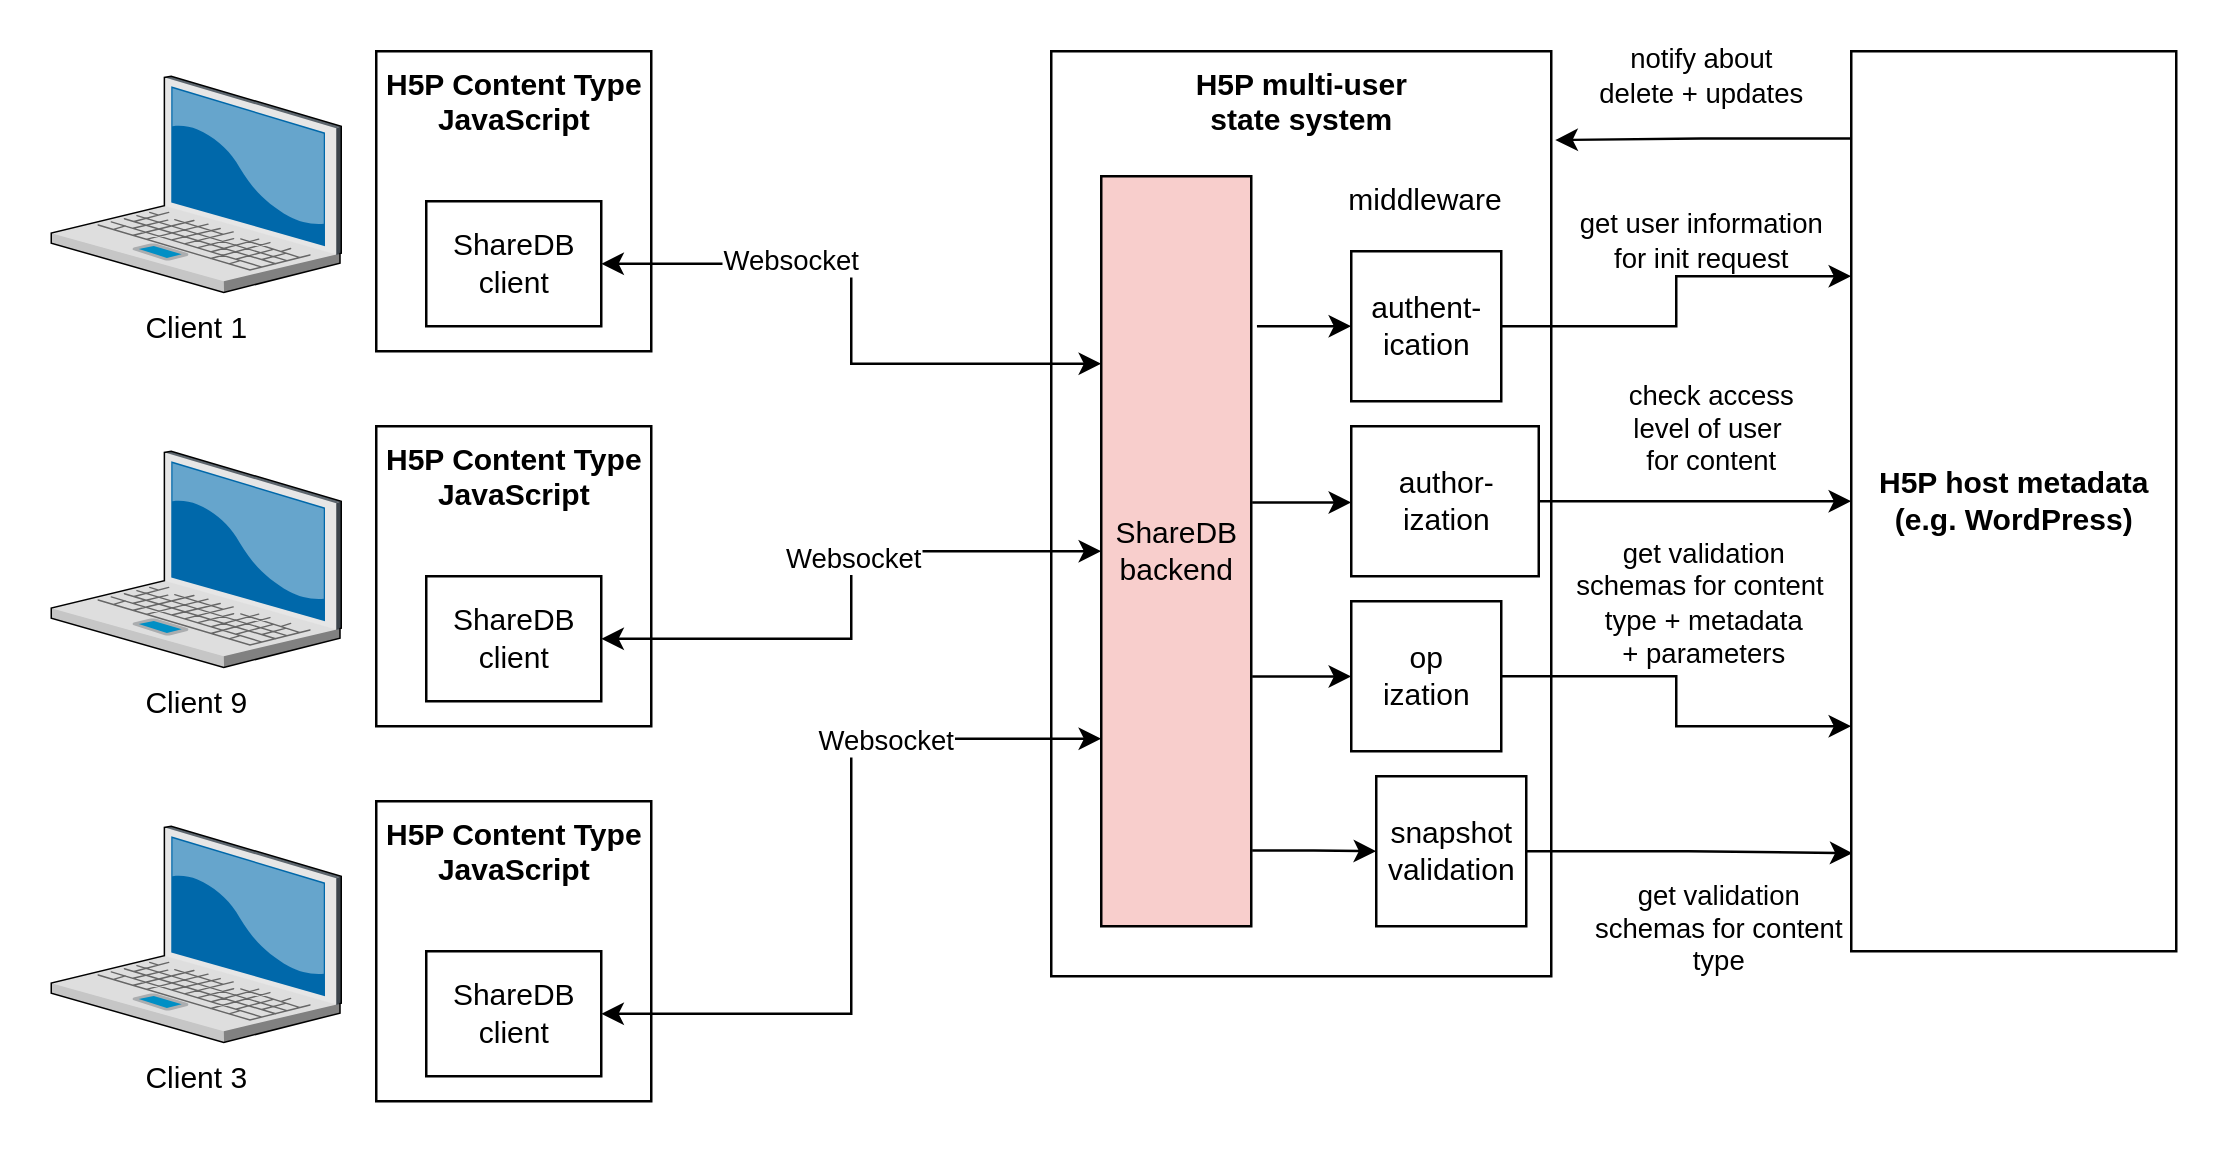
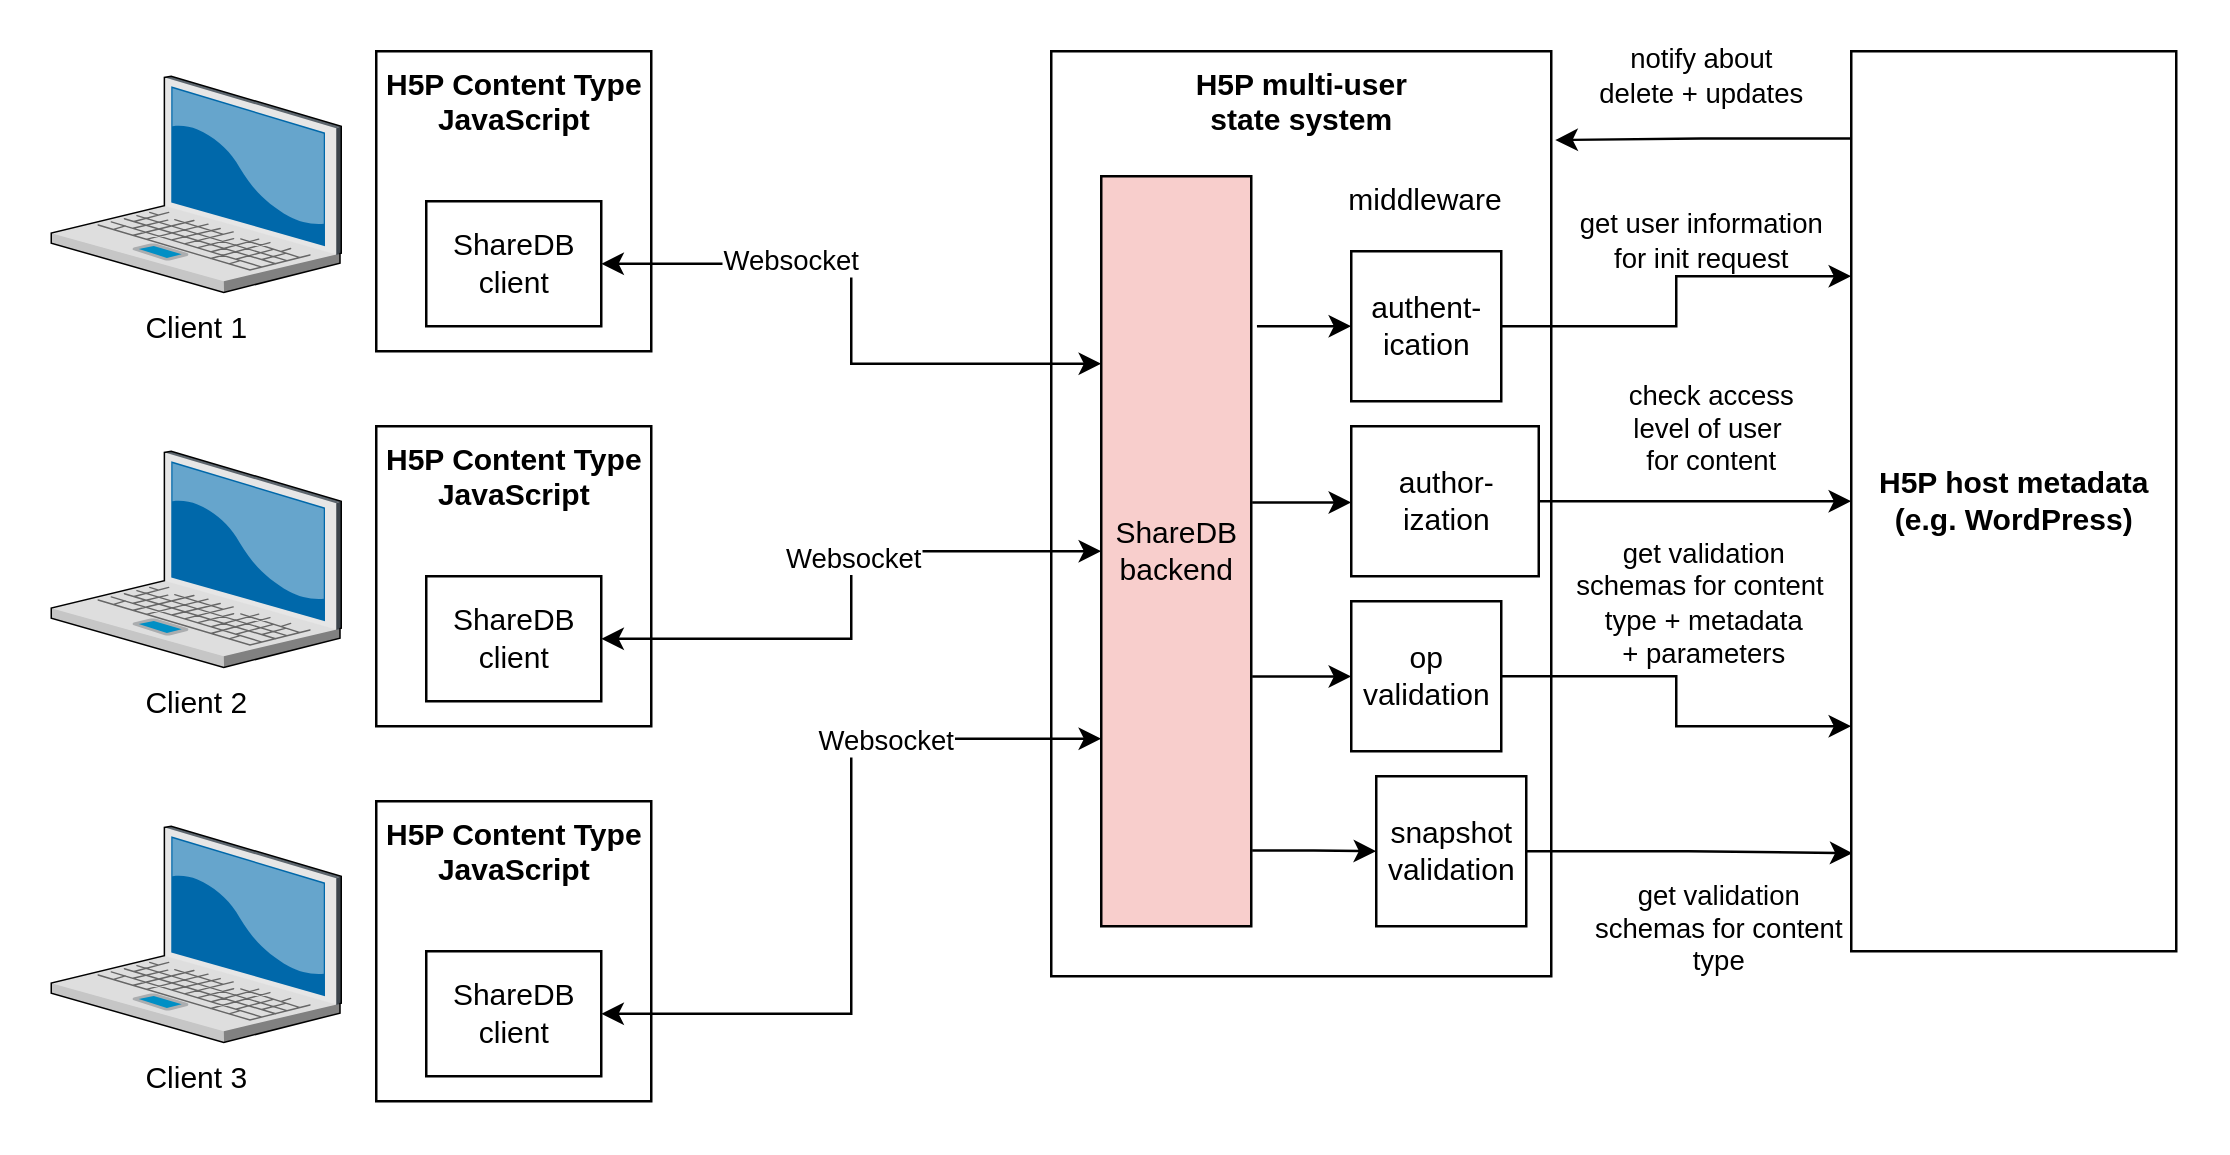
(1428, 676) -> (1428, 676)
(198, 704) -> (198, 704)
